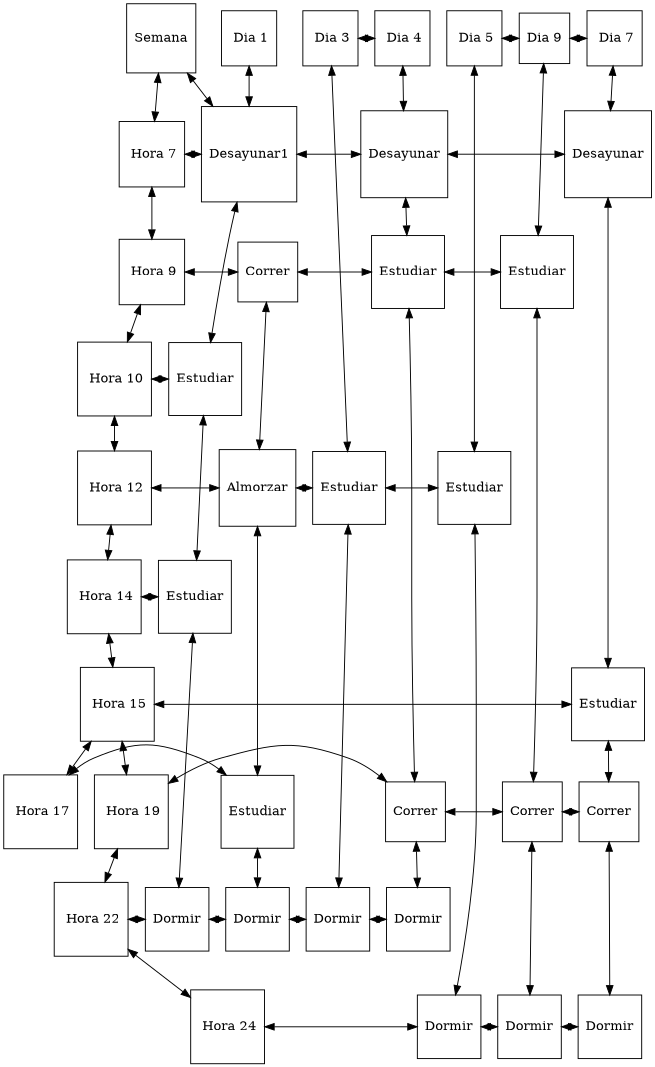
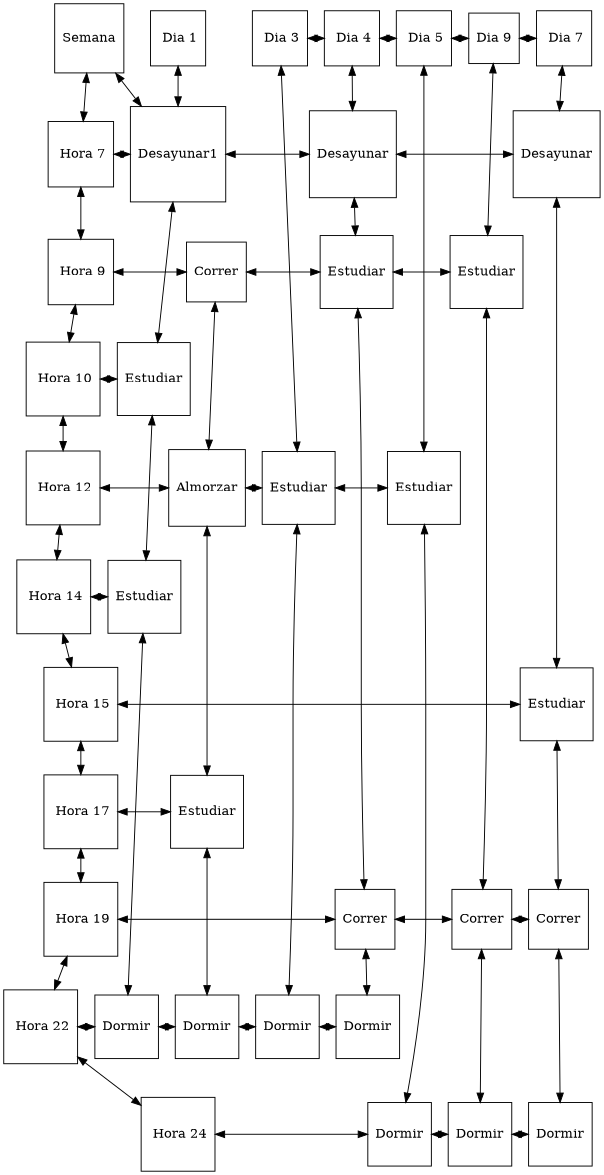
none -> (390, 38)
(124, 758) -> (81, 865)
